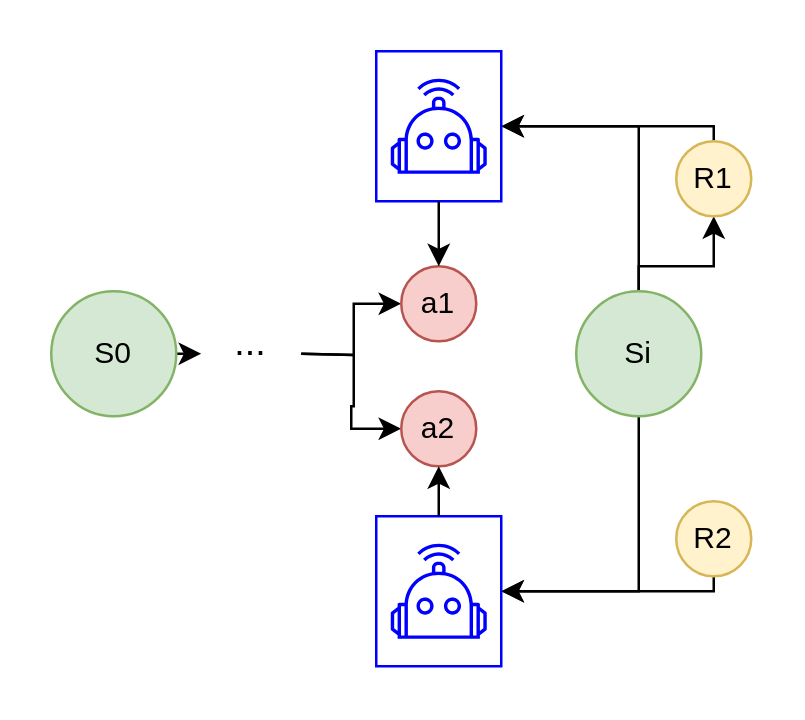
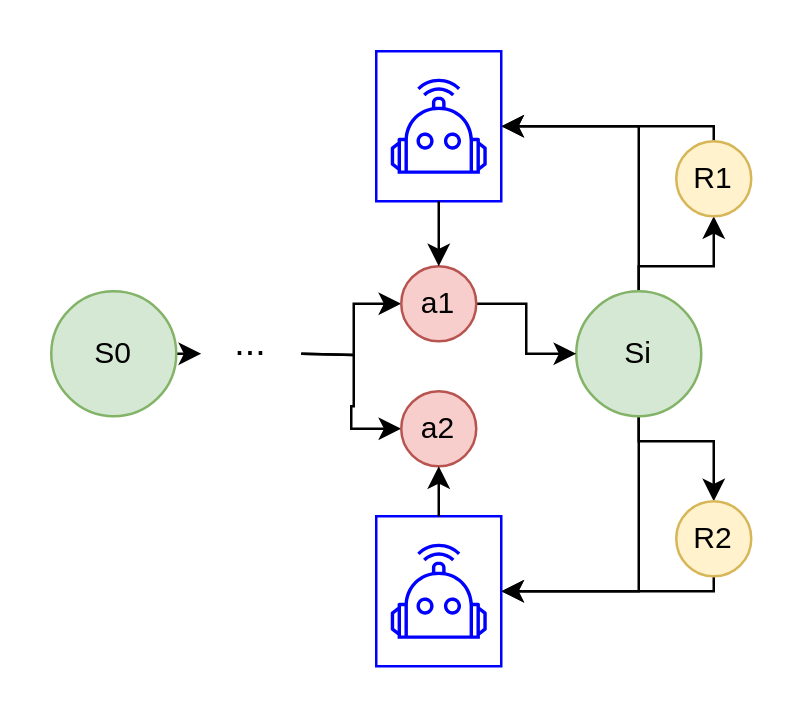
none -> (526, 321)
none -> (700, 441)
